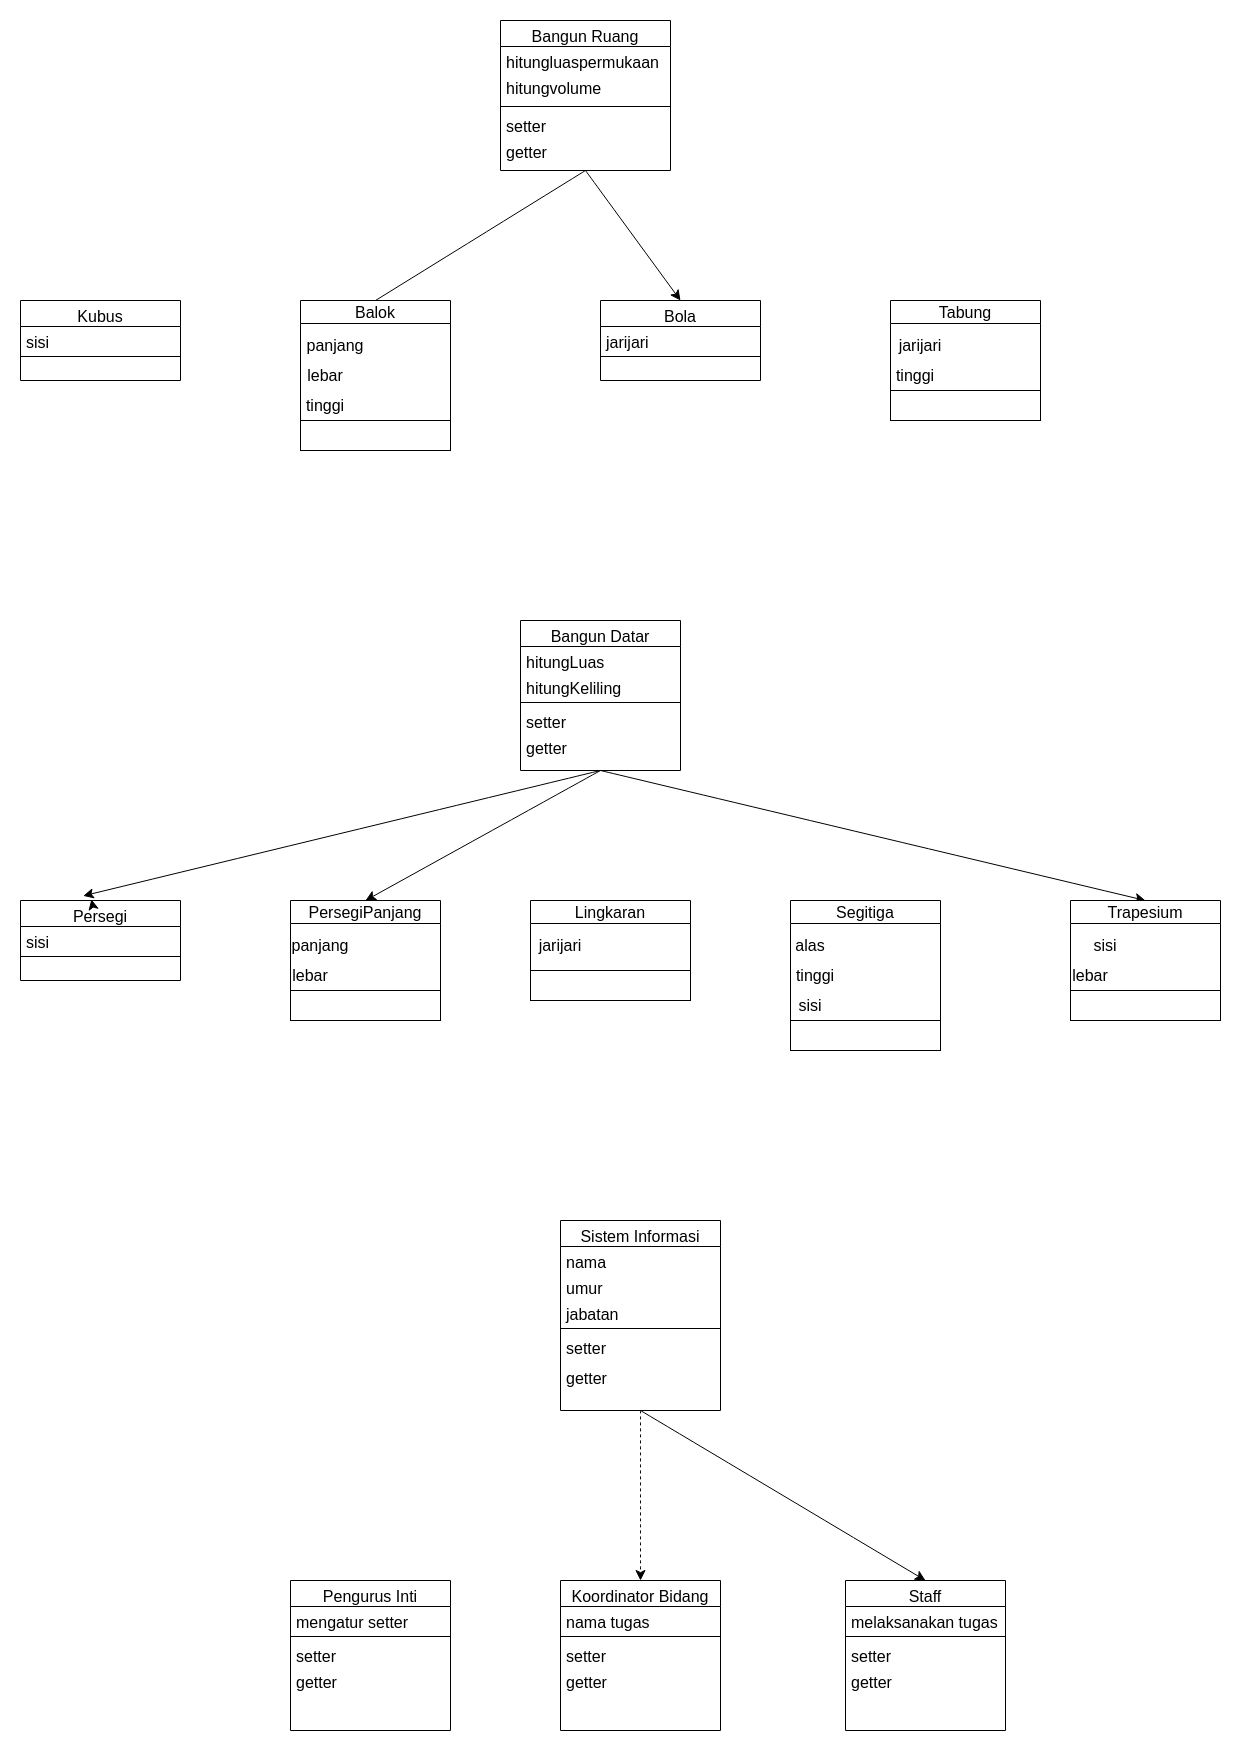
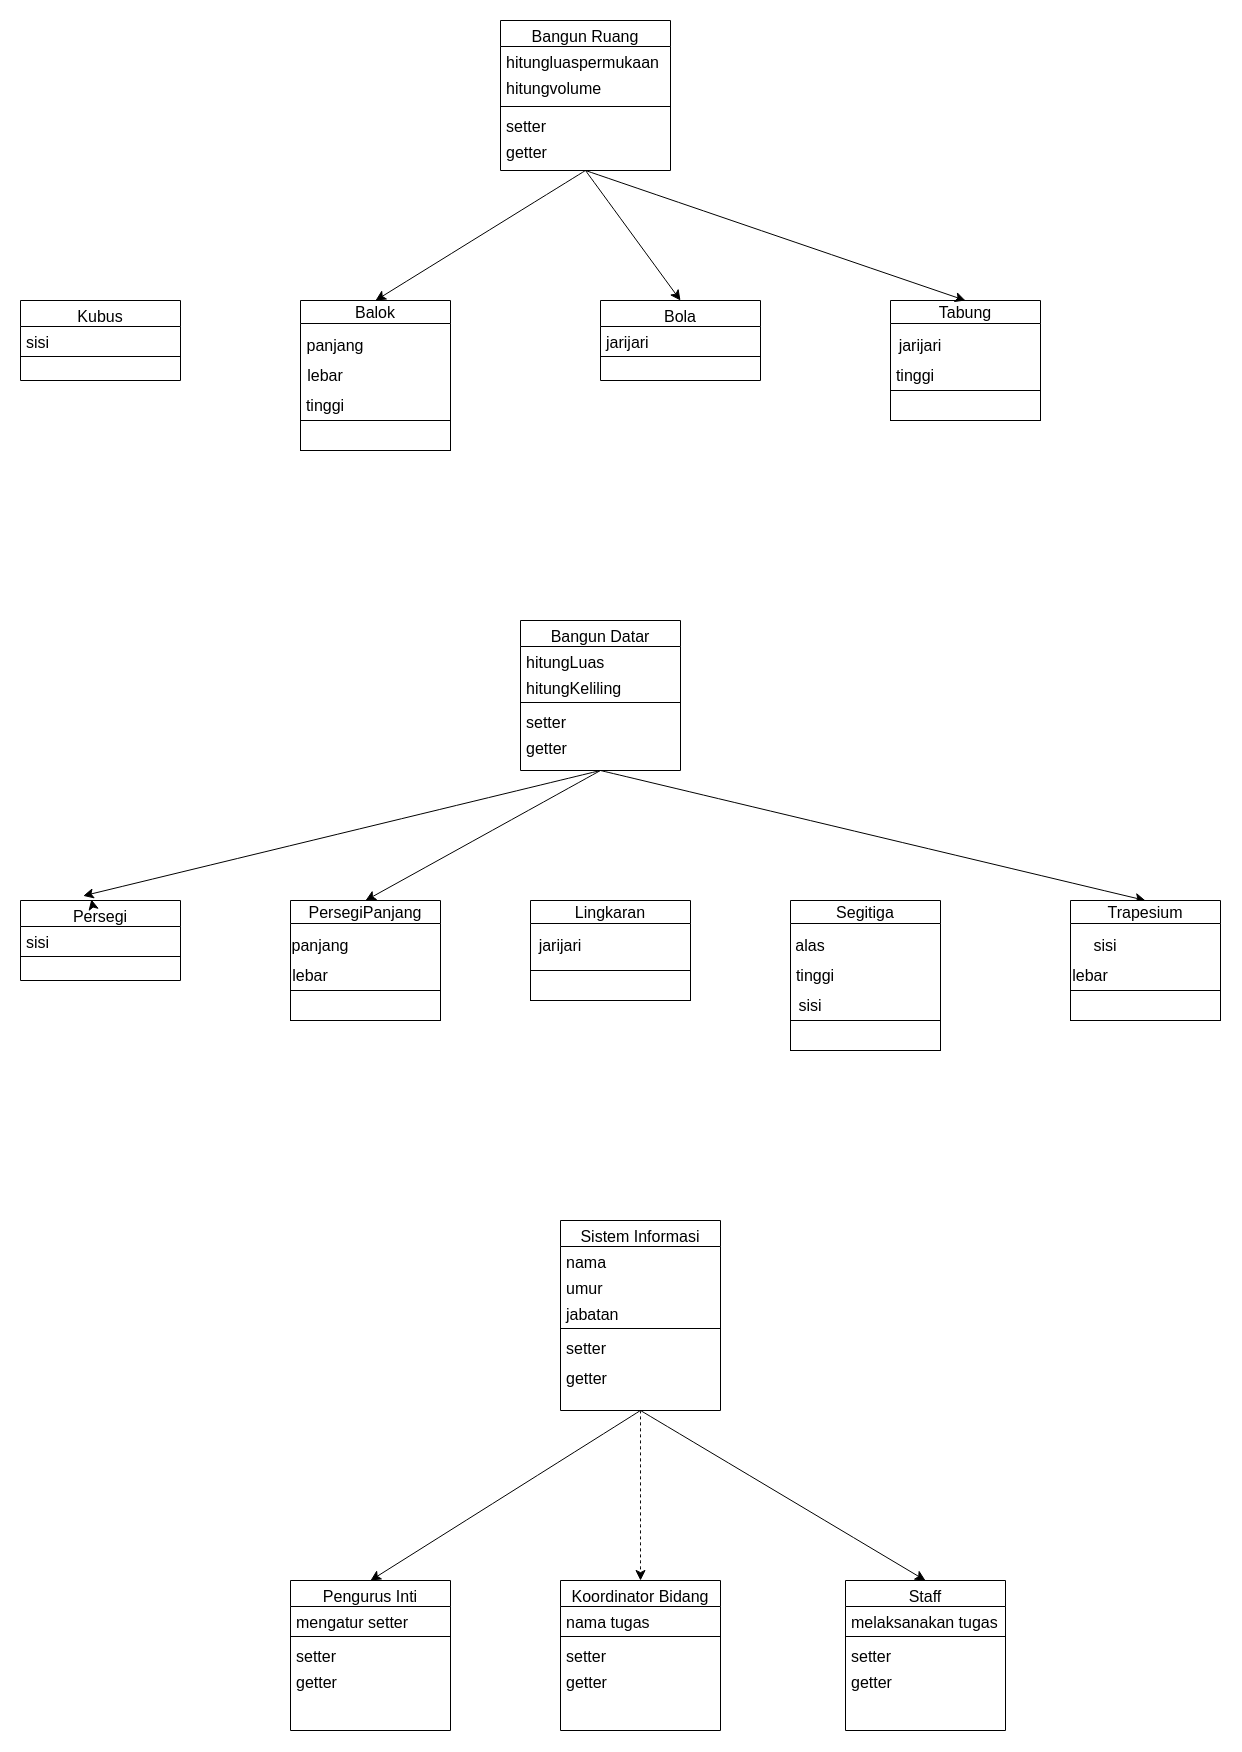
none -> (774, 235)
(381, 297) -> (384, 295)
none -> (507, 1494)
